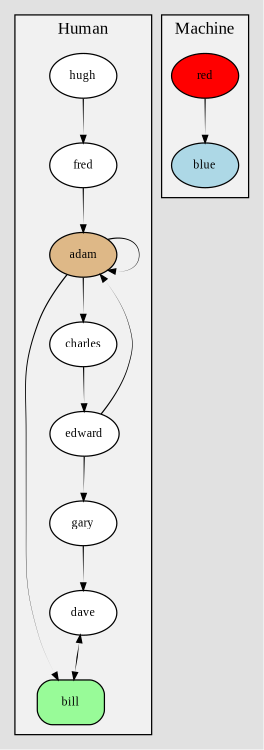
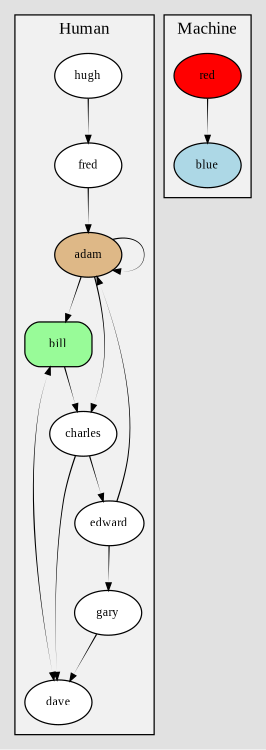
none -> (70, 386)
none -> (57, 563)
